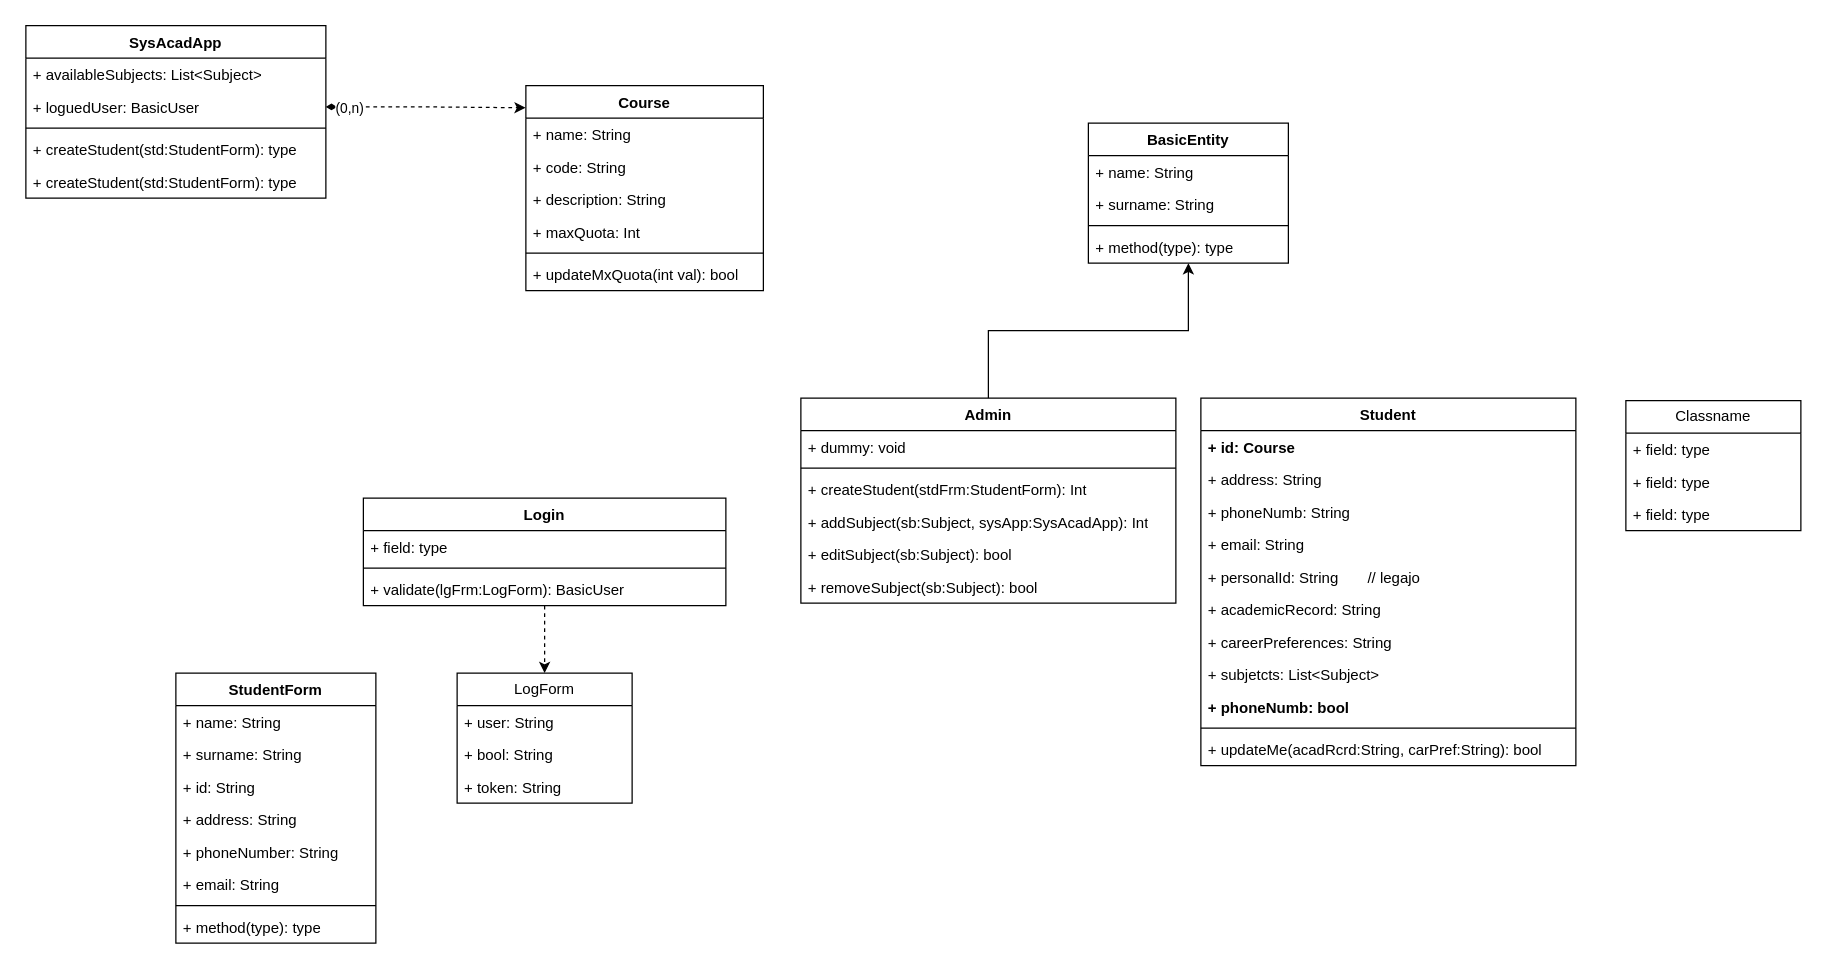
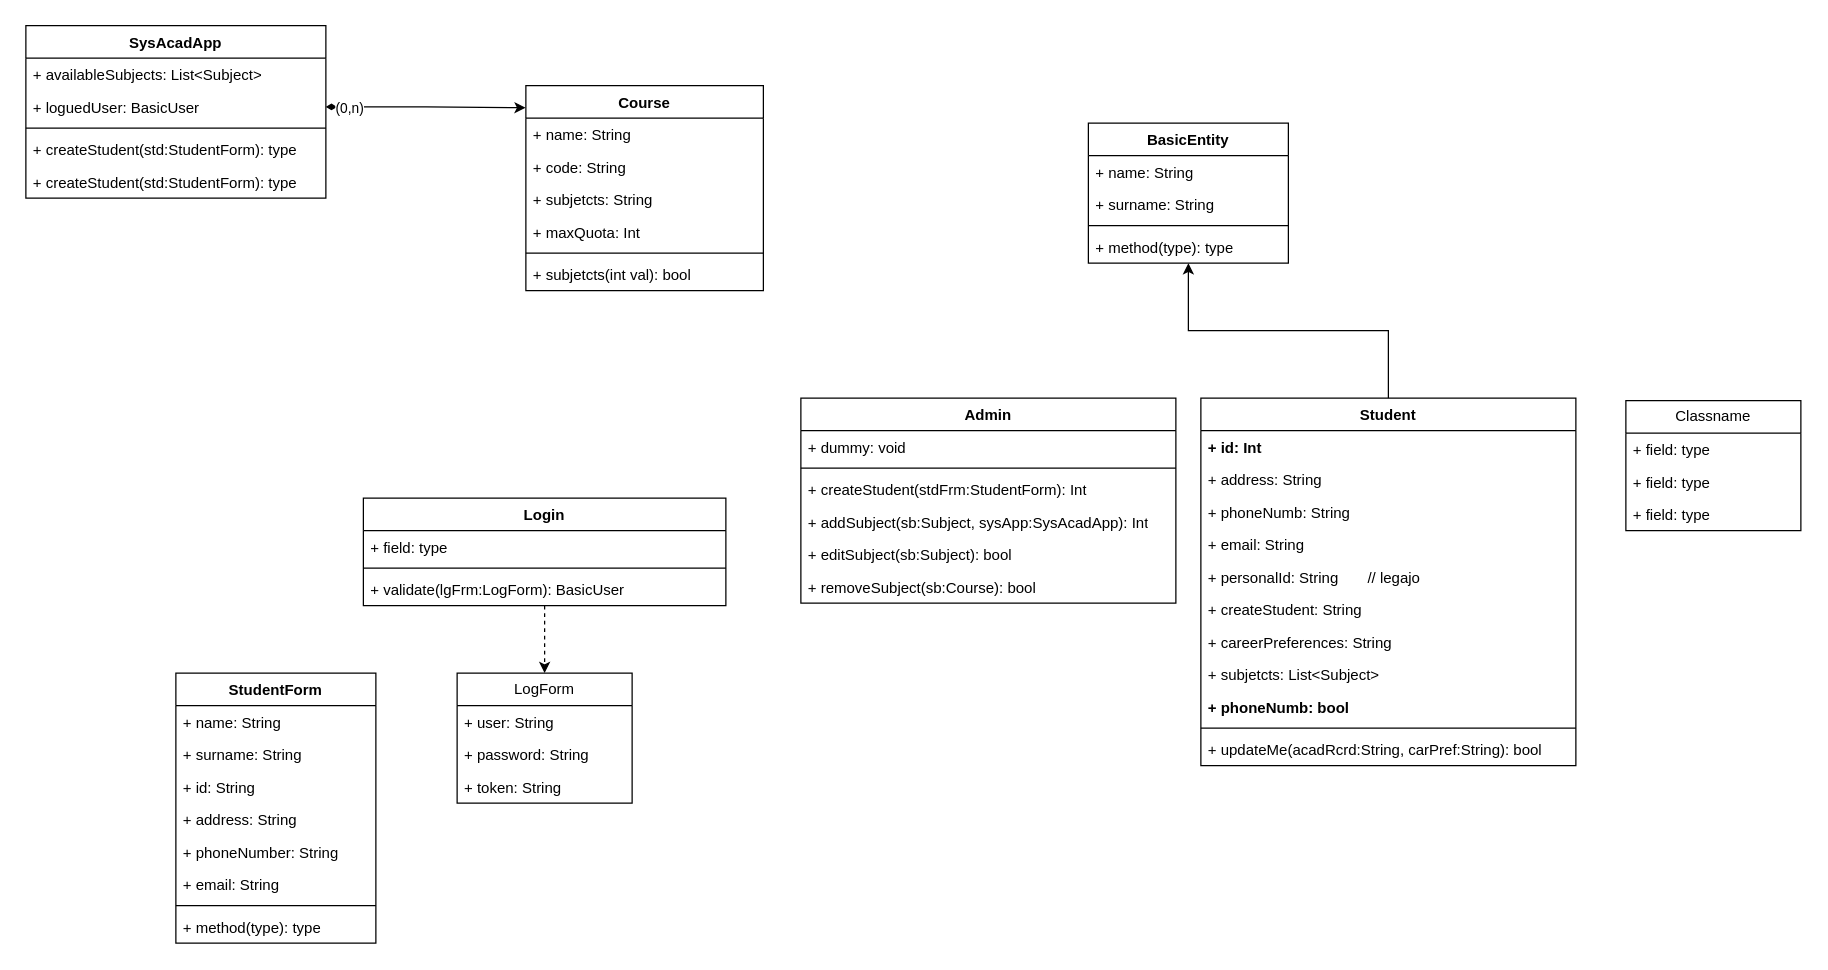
(439, 107) -> (439, 107)
(610, 201) -> (605, 201)
(645, 276) -> (629, 276)
(1054, 331) -> none
none -> (1322, 331)
(1251, 448) -> (1238, 448)
(937, 588) -> (933, 588)
(1299, 611) -> (1297, 611)
(513, 756) -> (532, 756)
